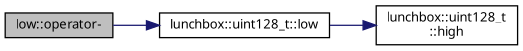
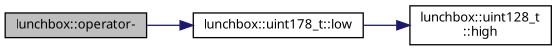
(59, 25) -> (76, 25)
(245, 25) -> (278, 25)
